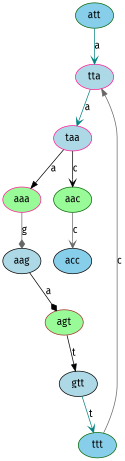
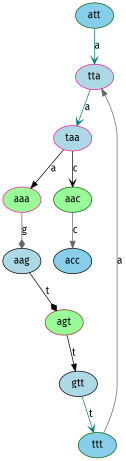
(73, 227) -> (73, 227)
(120, 261) -> (120, 261)
(49, 292) -> (48, 292)
